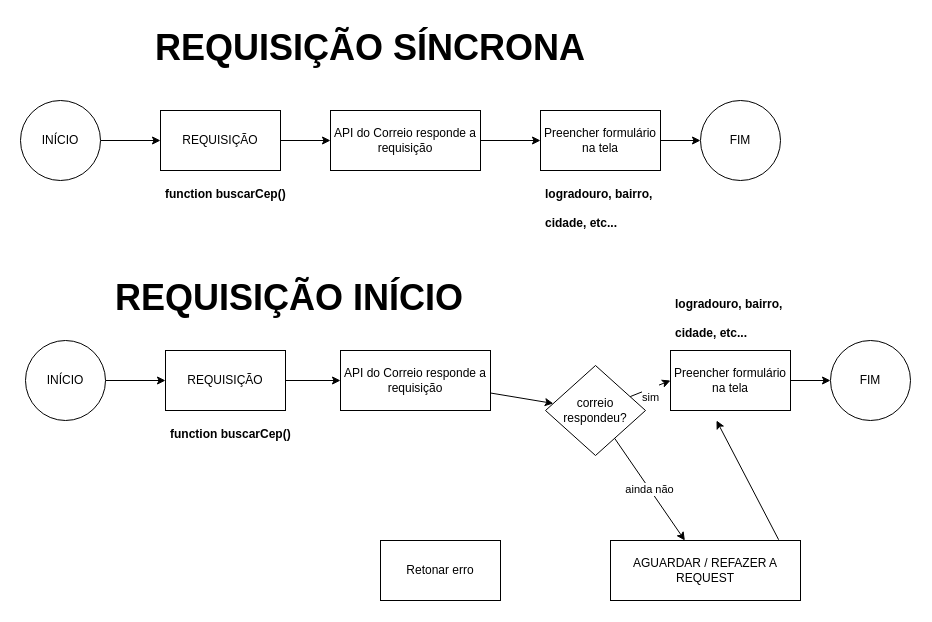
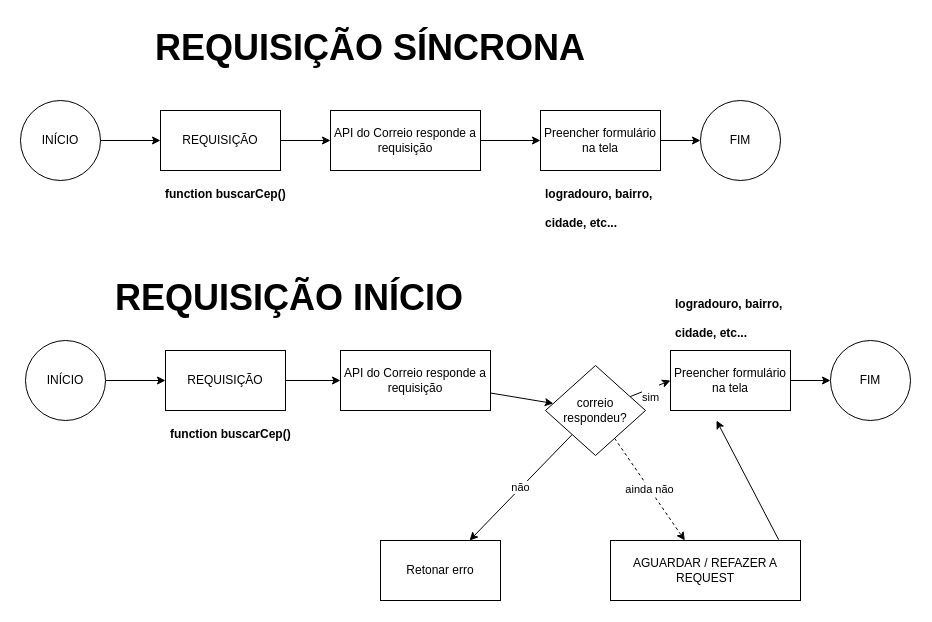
(630, 461) -> (630, 461)
none -> (523, 485)
